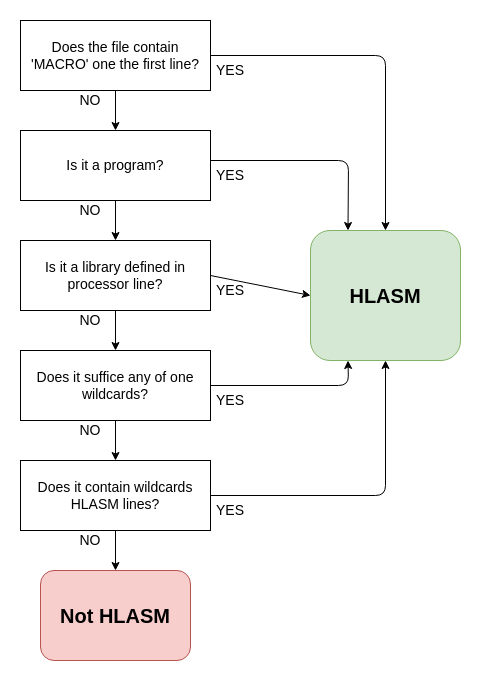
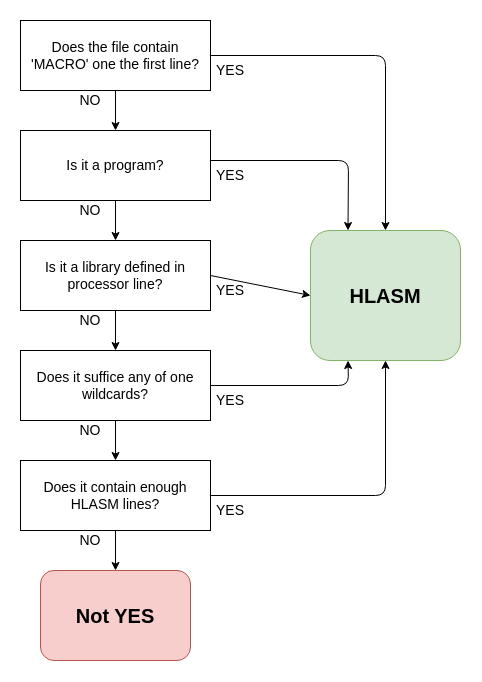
(116, 496) -> (116, 496)
(116, 616) -> (116, 616)
